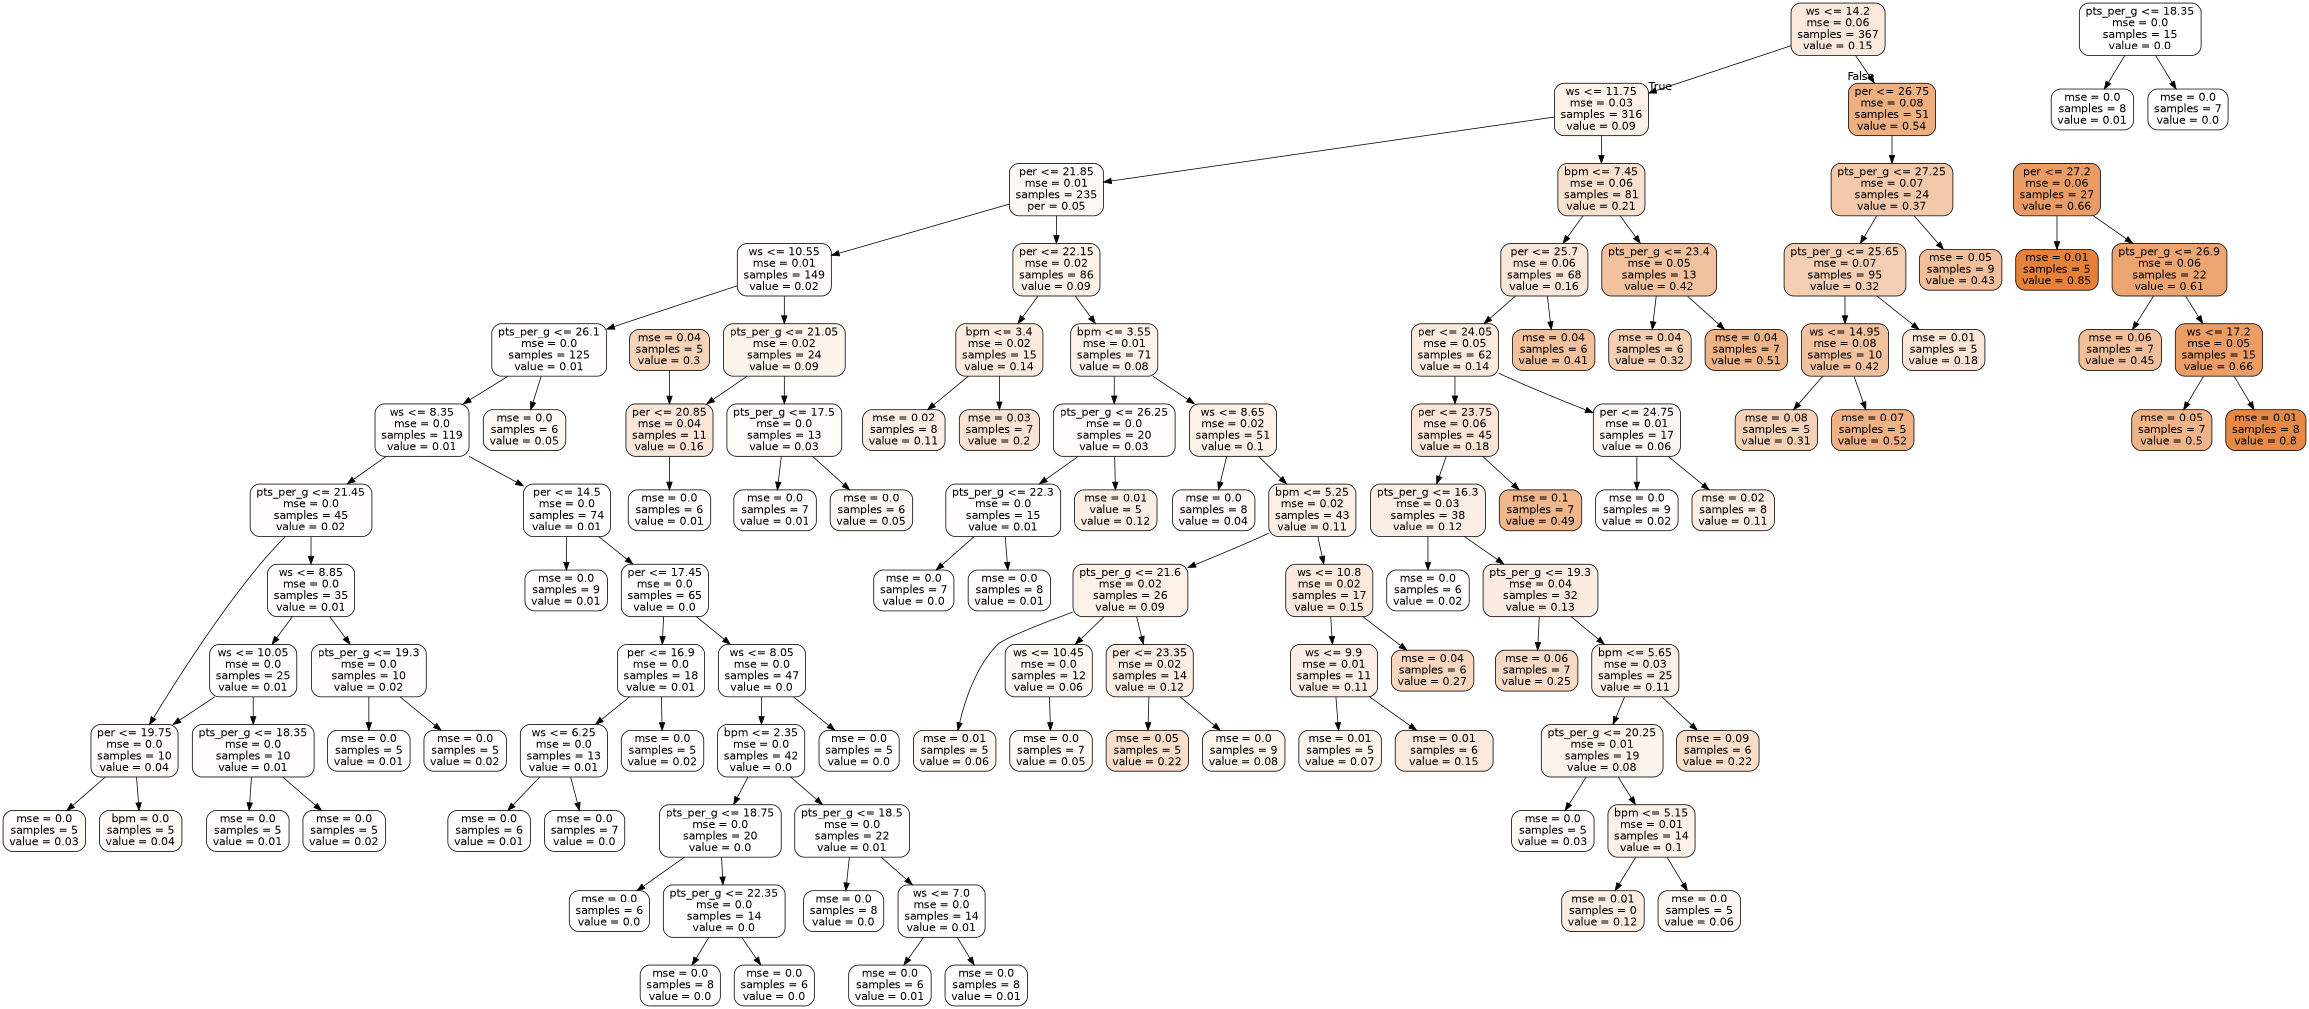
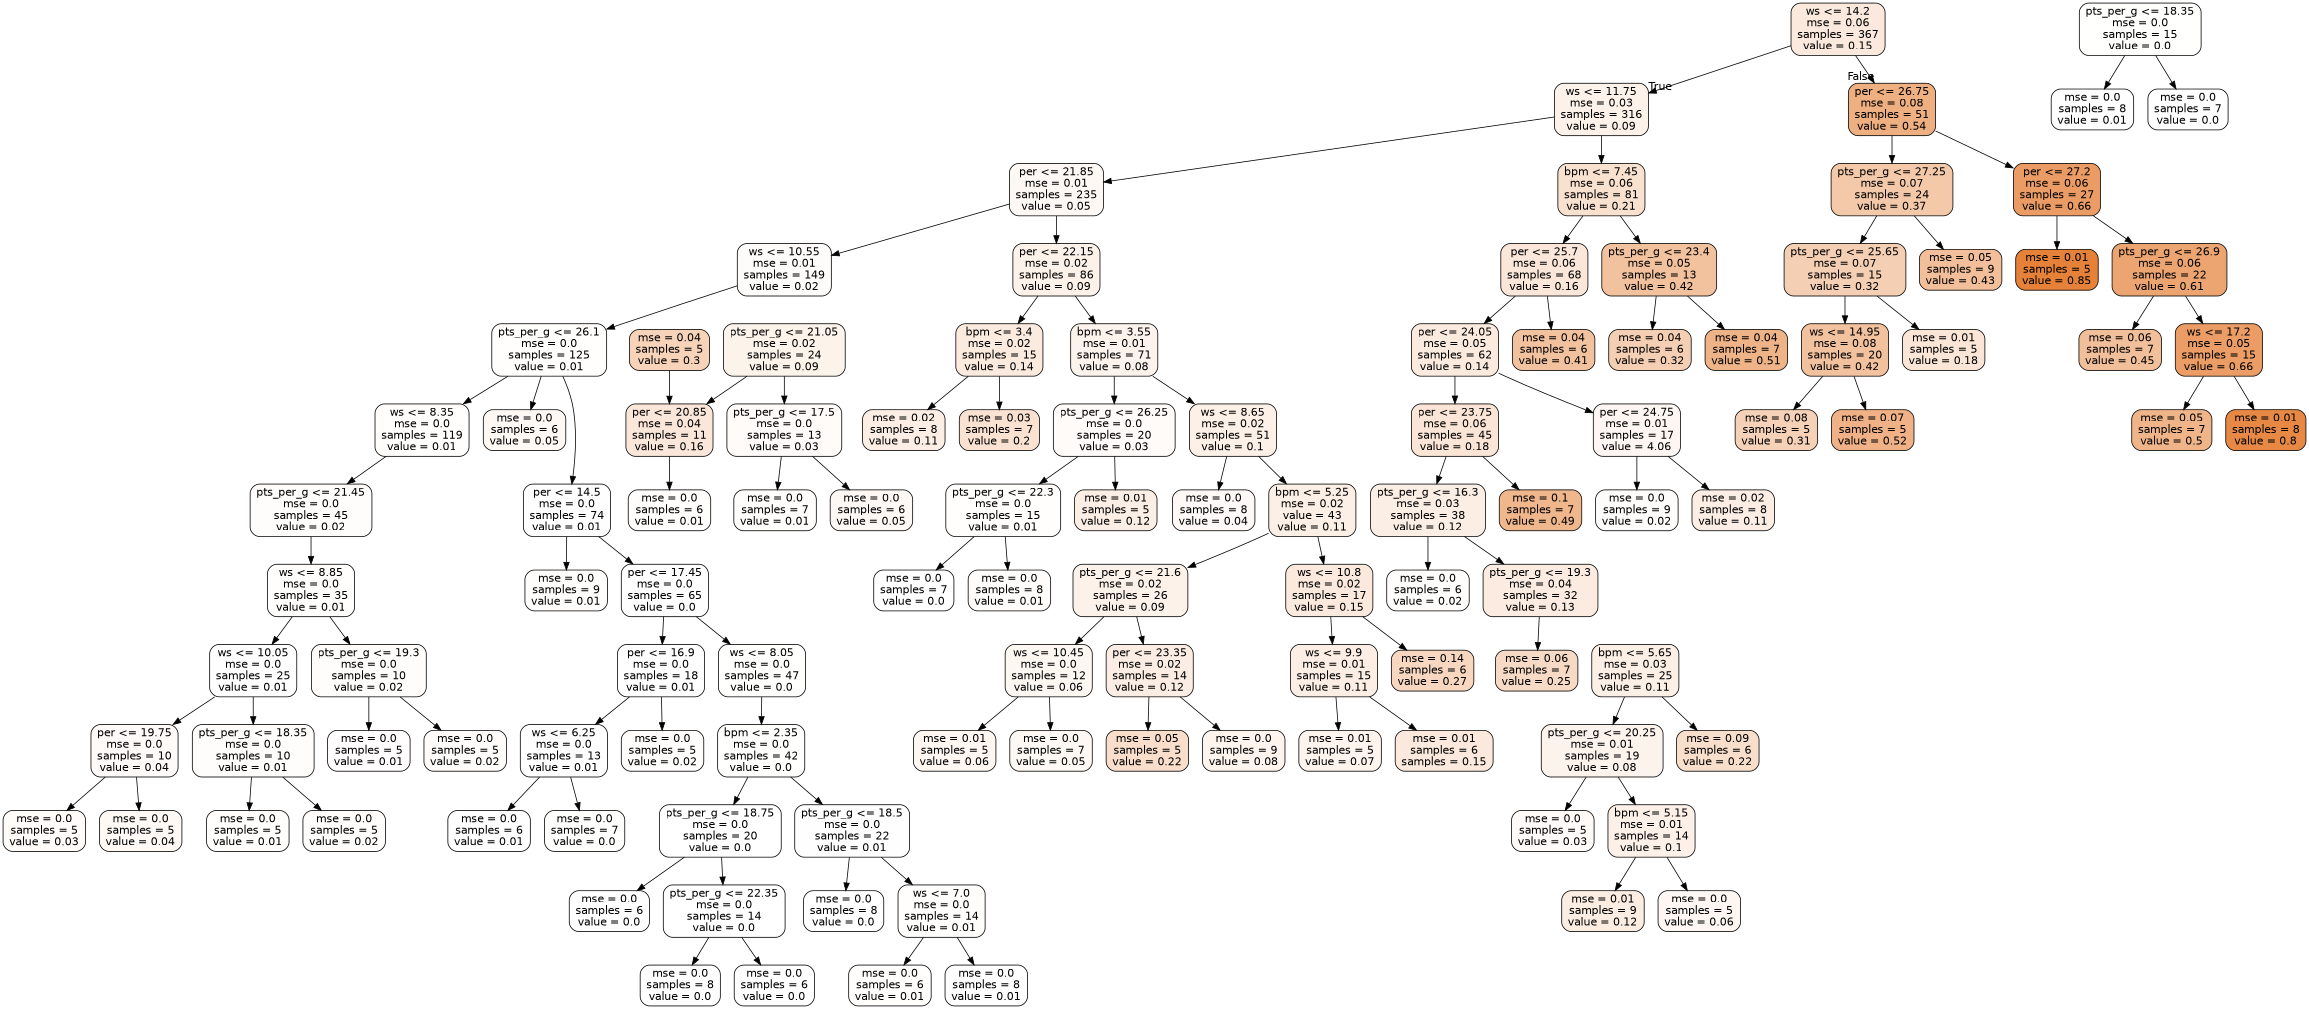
none -> (1971, 148)
(1056, 190) -> (1056, 190)
(1845, 270) -> (1845, 270)
(784, 306) -> none
(1845, 350) -> (1845, 350)
(1637, 430) -> (1637, 430)
(493, 469) -> (575, 425)
(1116, 510) -> (1116, 510)
(1312, 510) -> (1312, 510)
(215, 624) -> none
(1585, 628) -> none
(996, 647) -> (1001, 711)
(1334, 671) -> (1334, 671)
(1433, 671) -> (1433, 671)
(859, 751) -> none
(1444, 751) -> (1444, 751)
(141, 831) -> (141, 831)
(1603, 911) -> (1603, 911)
